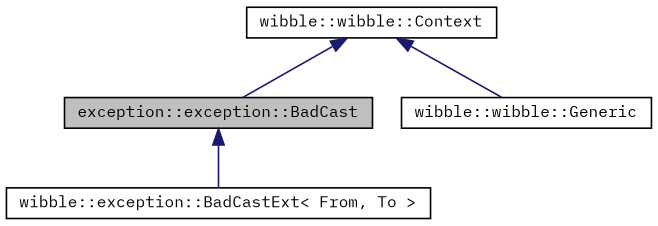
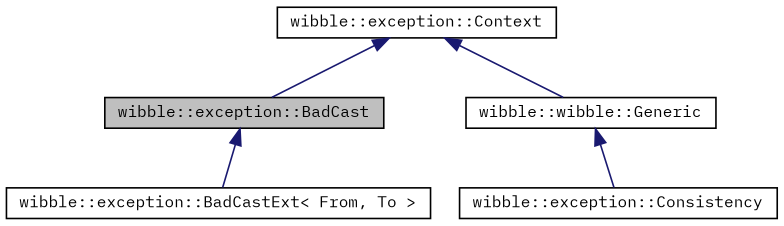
(372, 23) -> (417, 23)
(218, 113) -> (244, 113)
none -> (618, 203)
